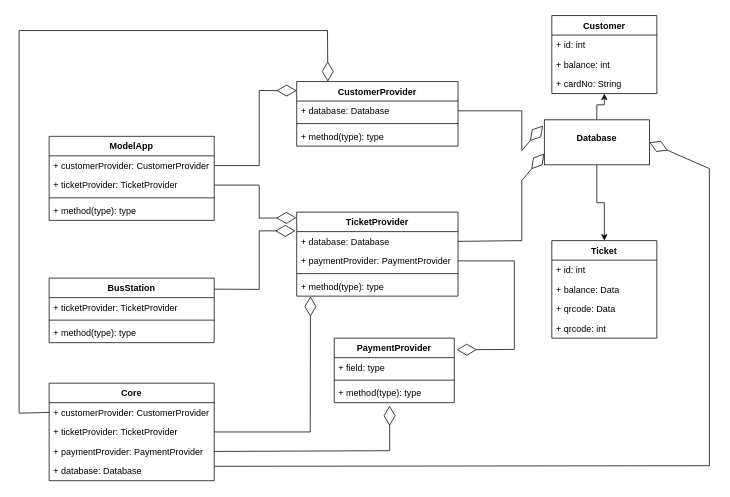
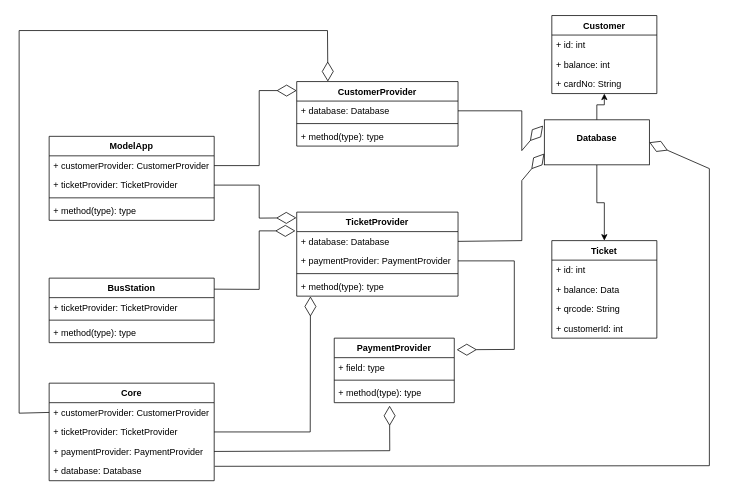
(588, 309) -> (591, 309)
(584, 329) -> (594, 329)
